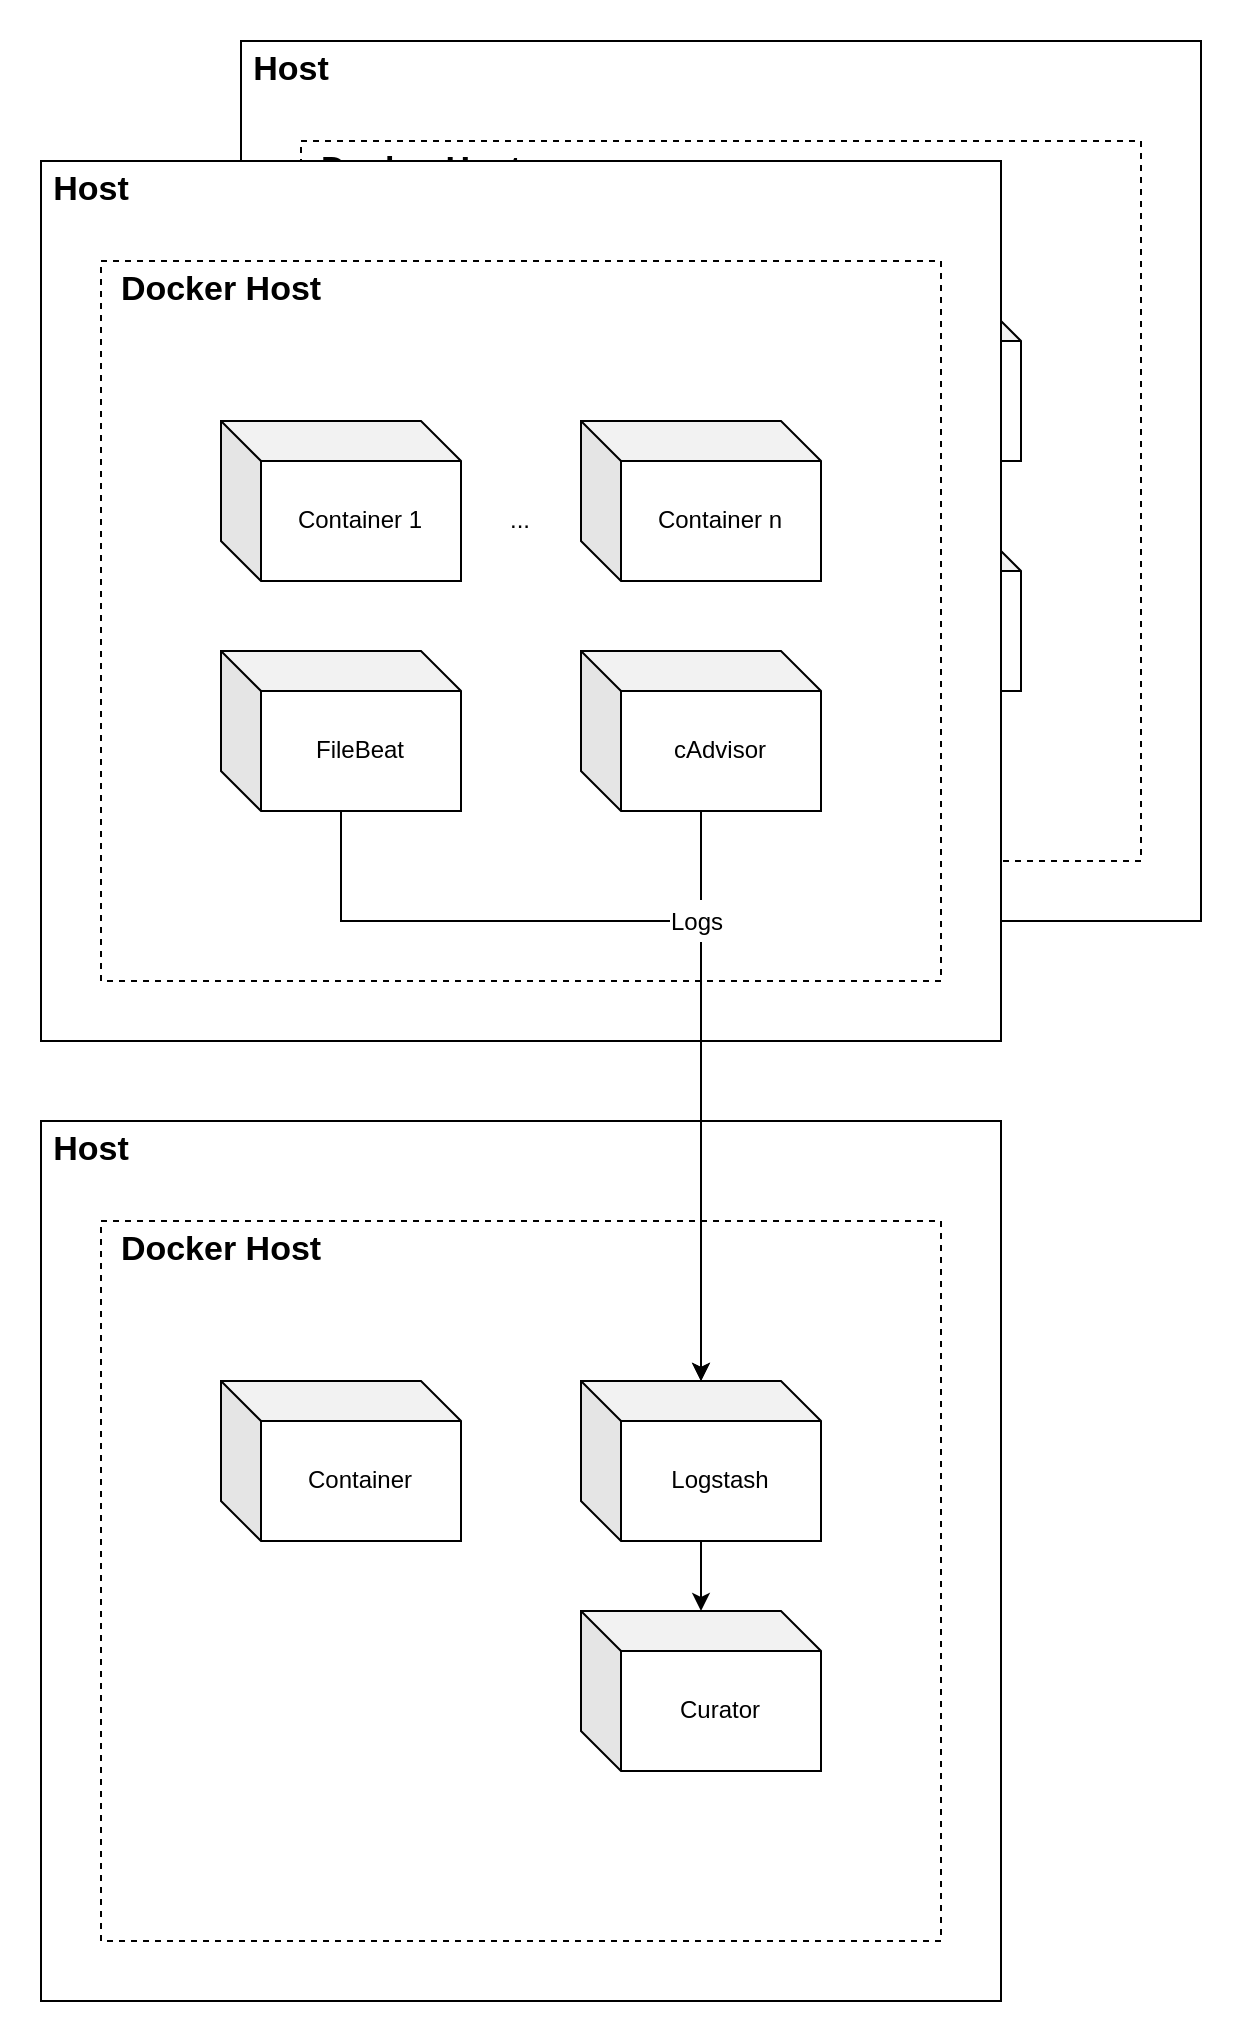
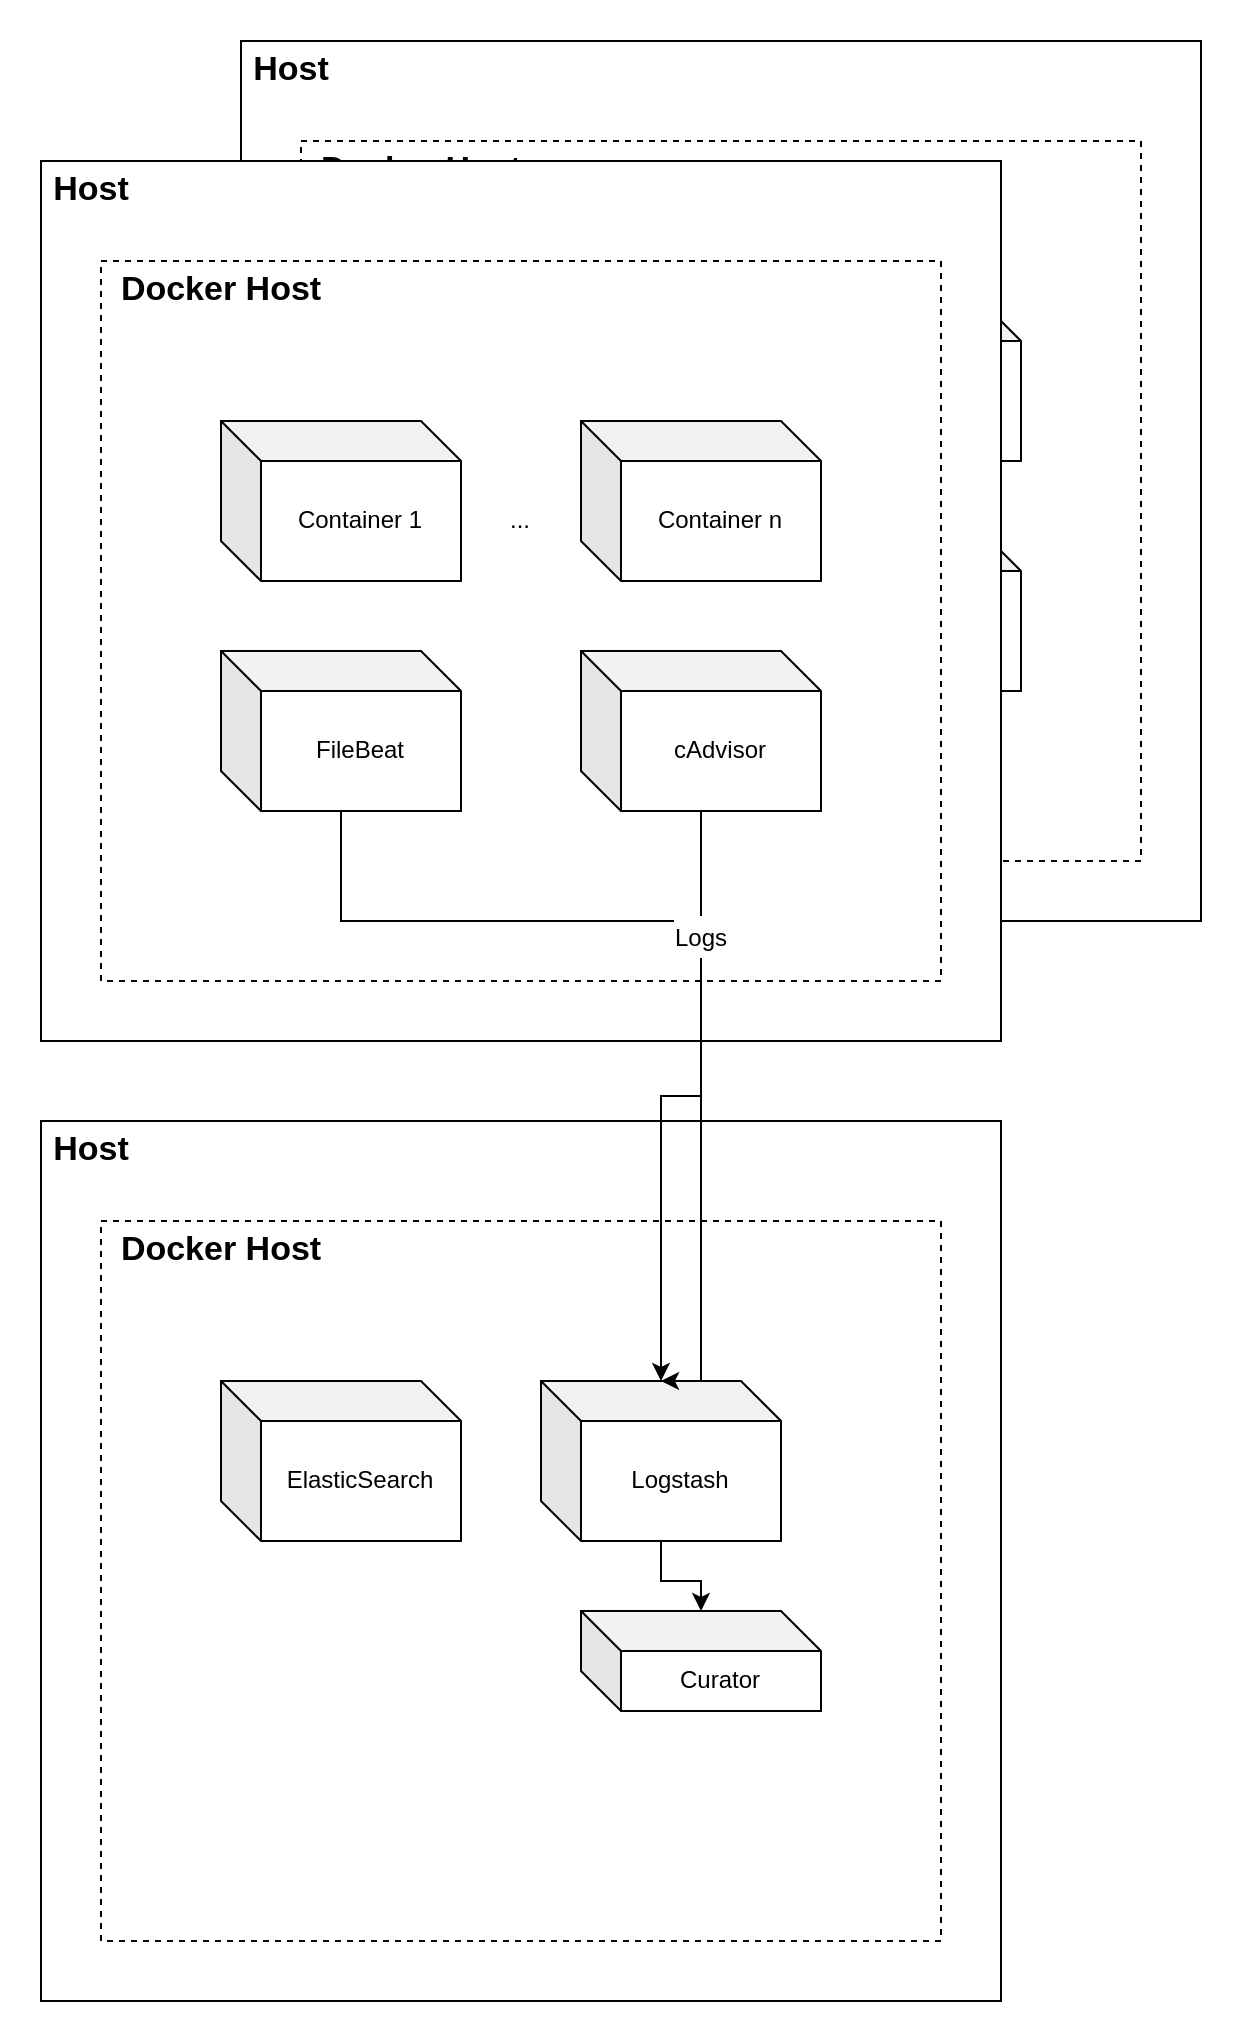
(701, 1461) -> (661, 1461)
(361, 1481) -> (361, 1481)
(701, 1691) -> (701, 1661)
